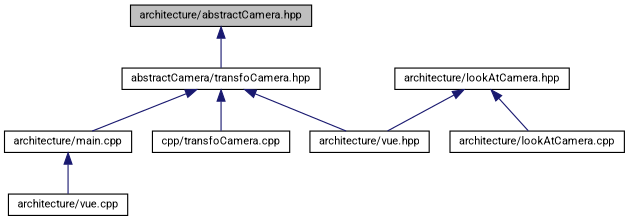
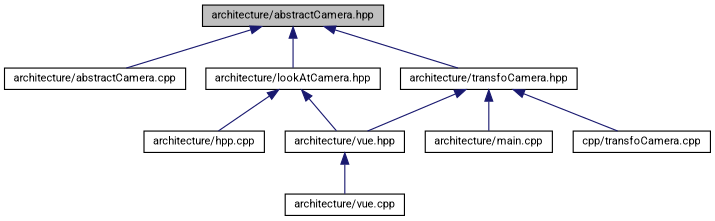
none -> (293, 53)
none -> (95, 79)
(221, 79) -> (489, 79)
(537, 142) -> (204, 142)
(68, 179) -> (345, 179)
